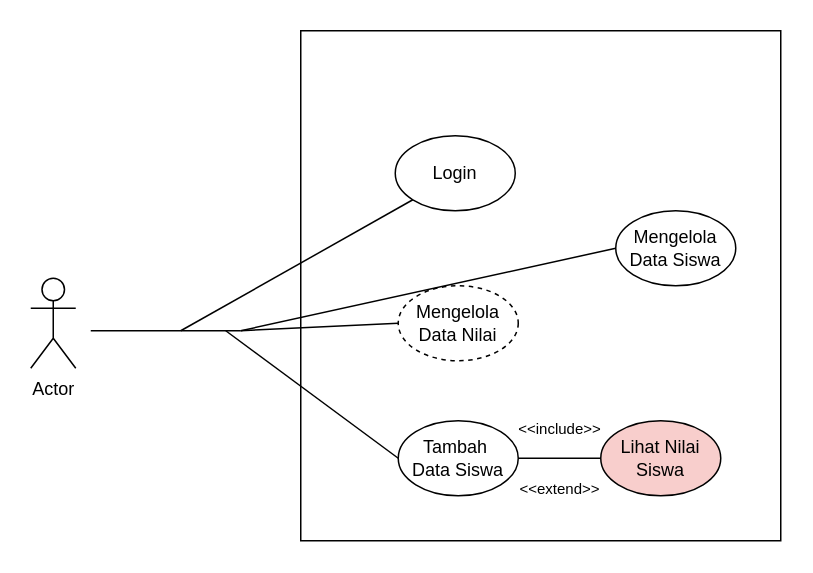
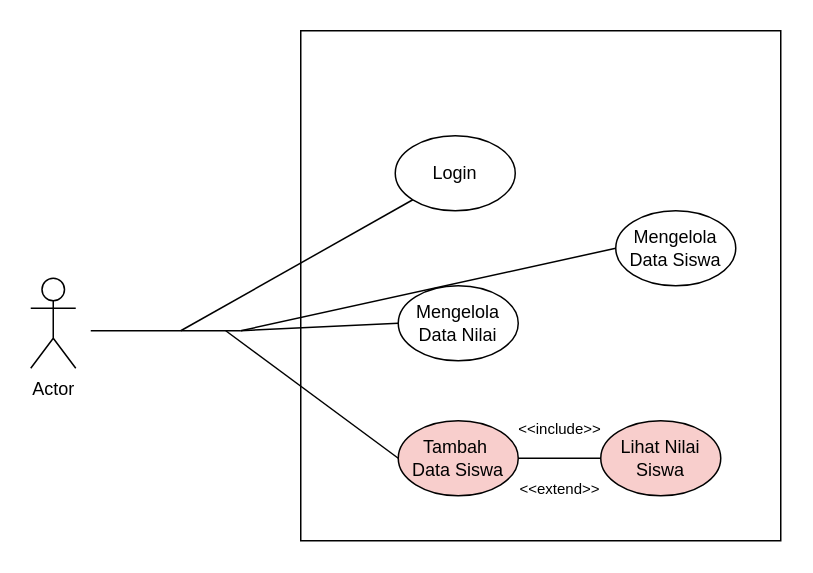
(458, 323) -> (458, 323)
(458, 458) -> (458, 458)
